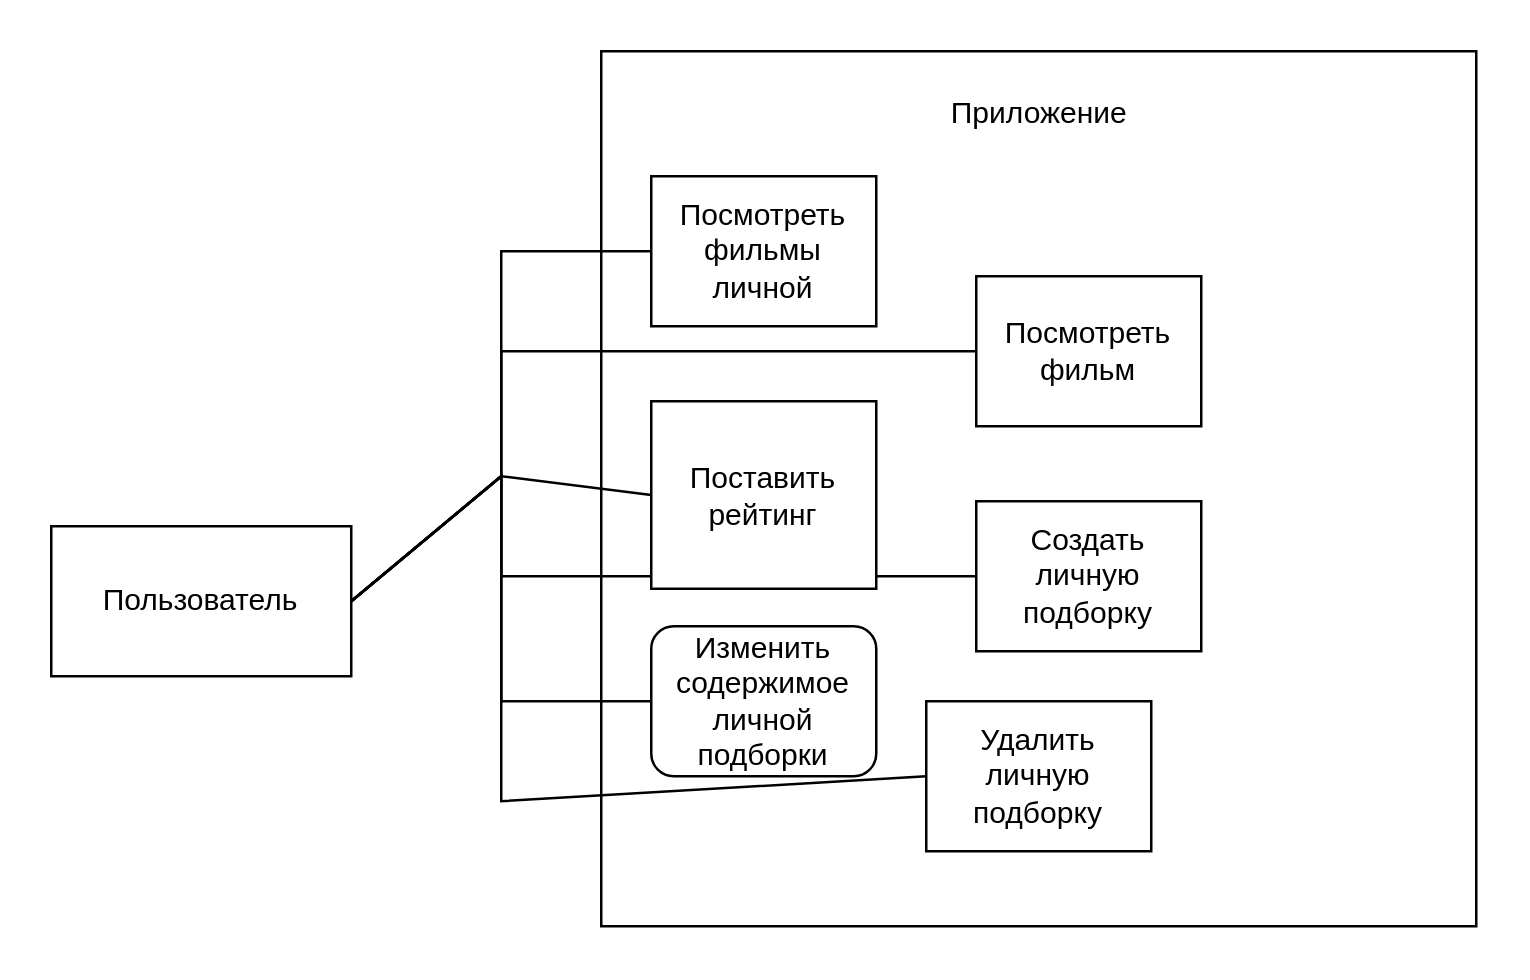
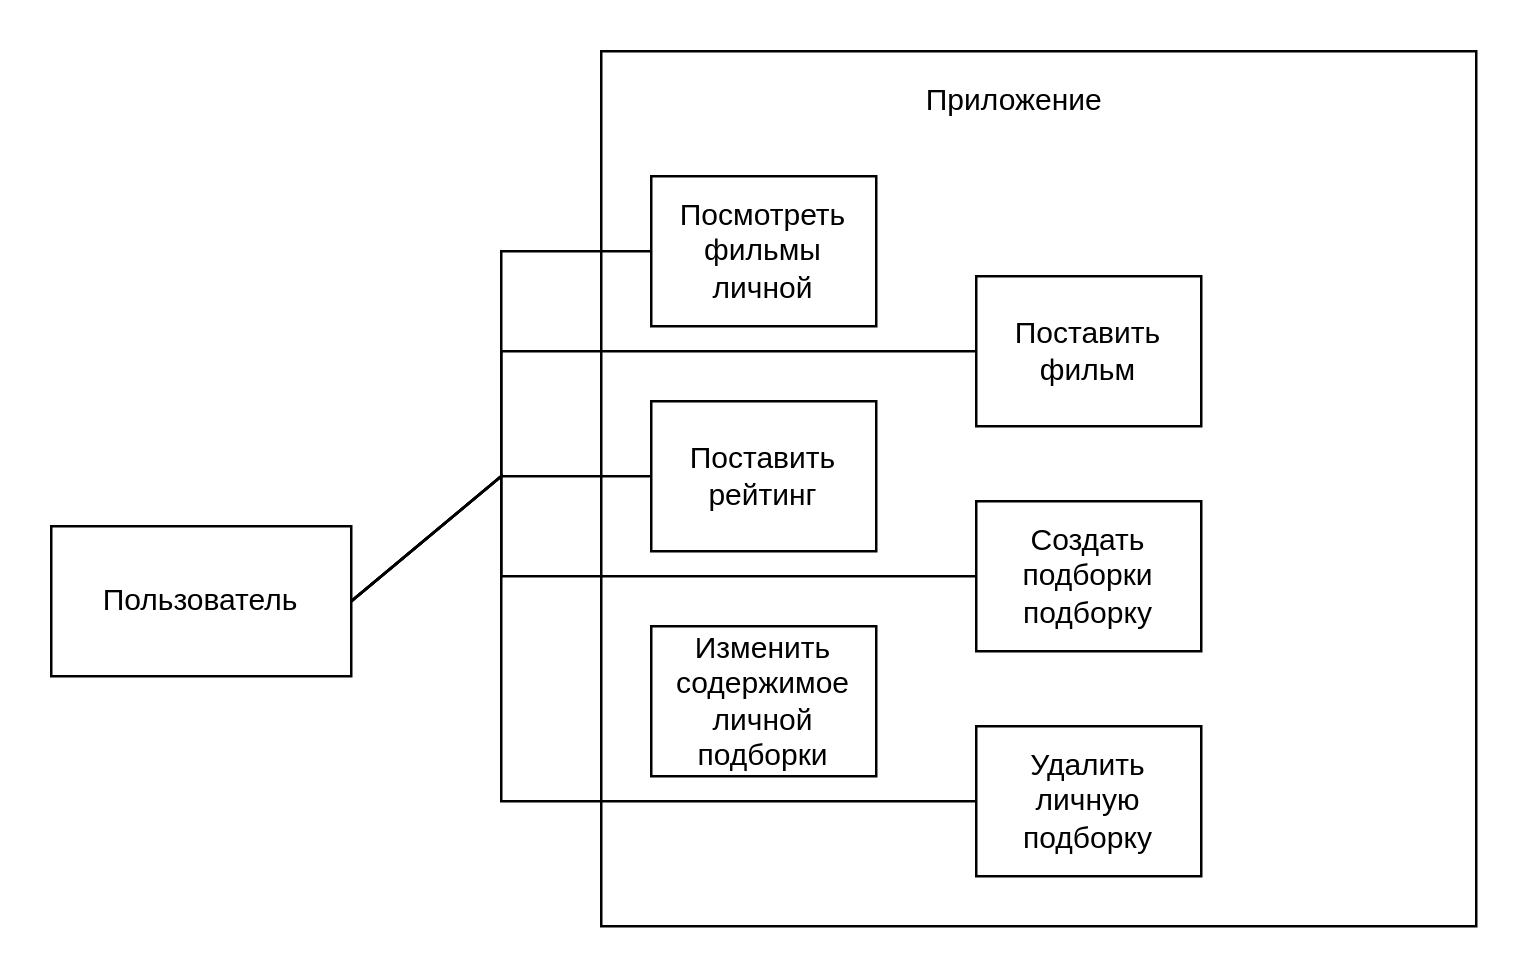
(1039, 114) -> (1014, 101)
(1089, 351) -> (1089, 351)
(764, 495) -> (764, 476)
(1089, 576) -> (1089, 576)
(578, 701) -> none
(764, 701) -> (764, 701)
(1039, 776) -> (1089, 801)
